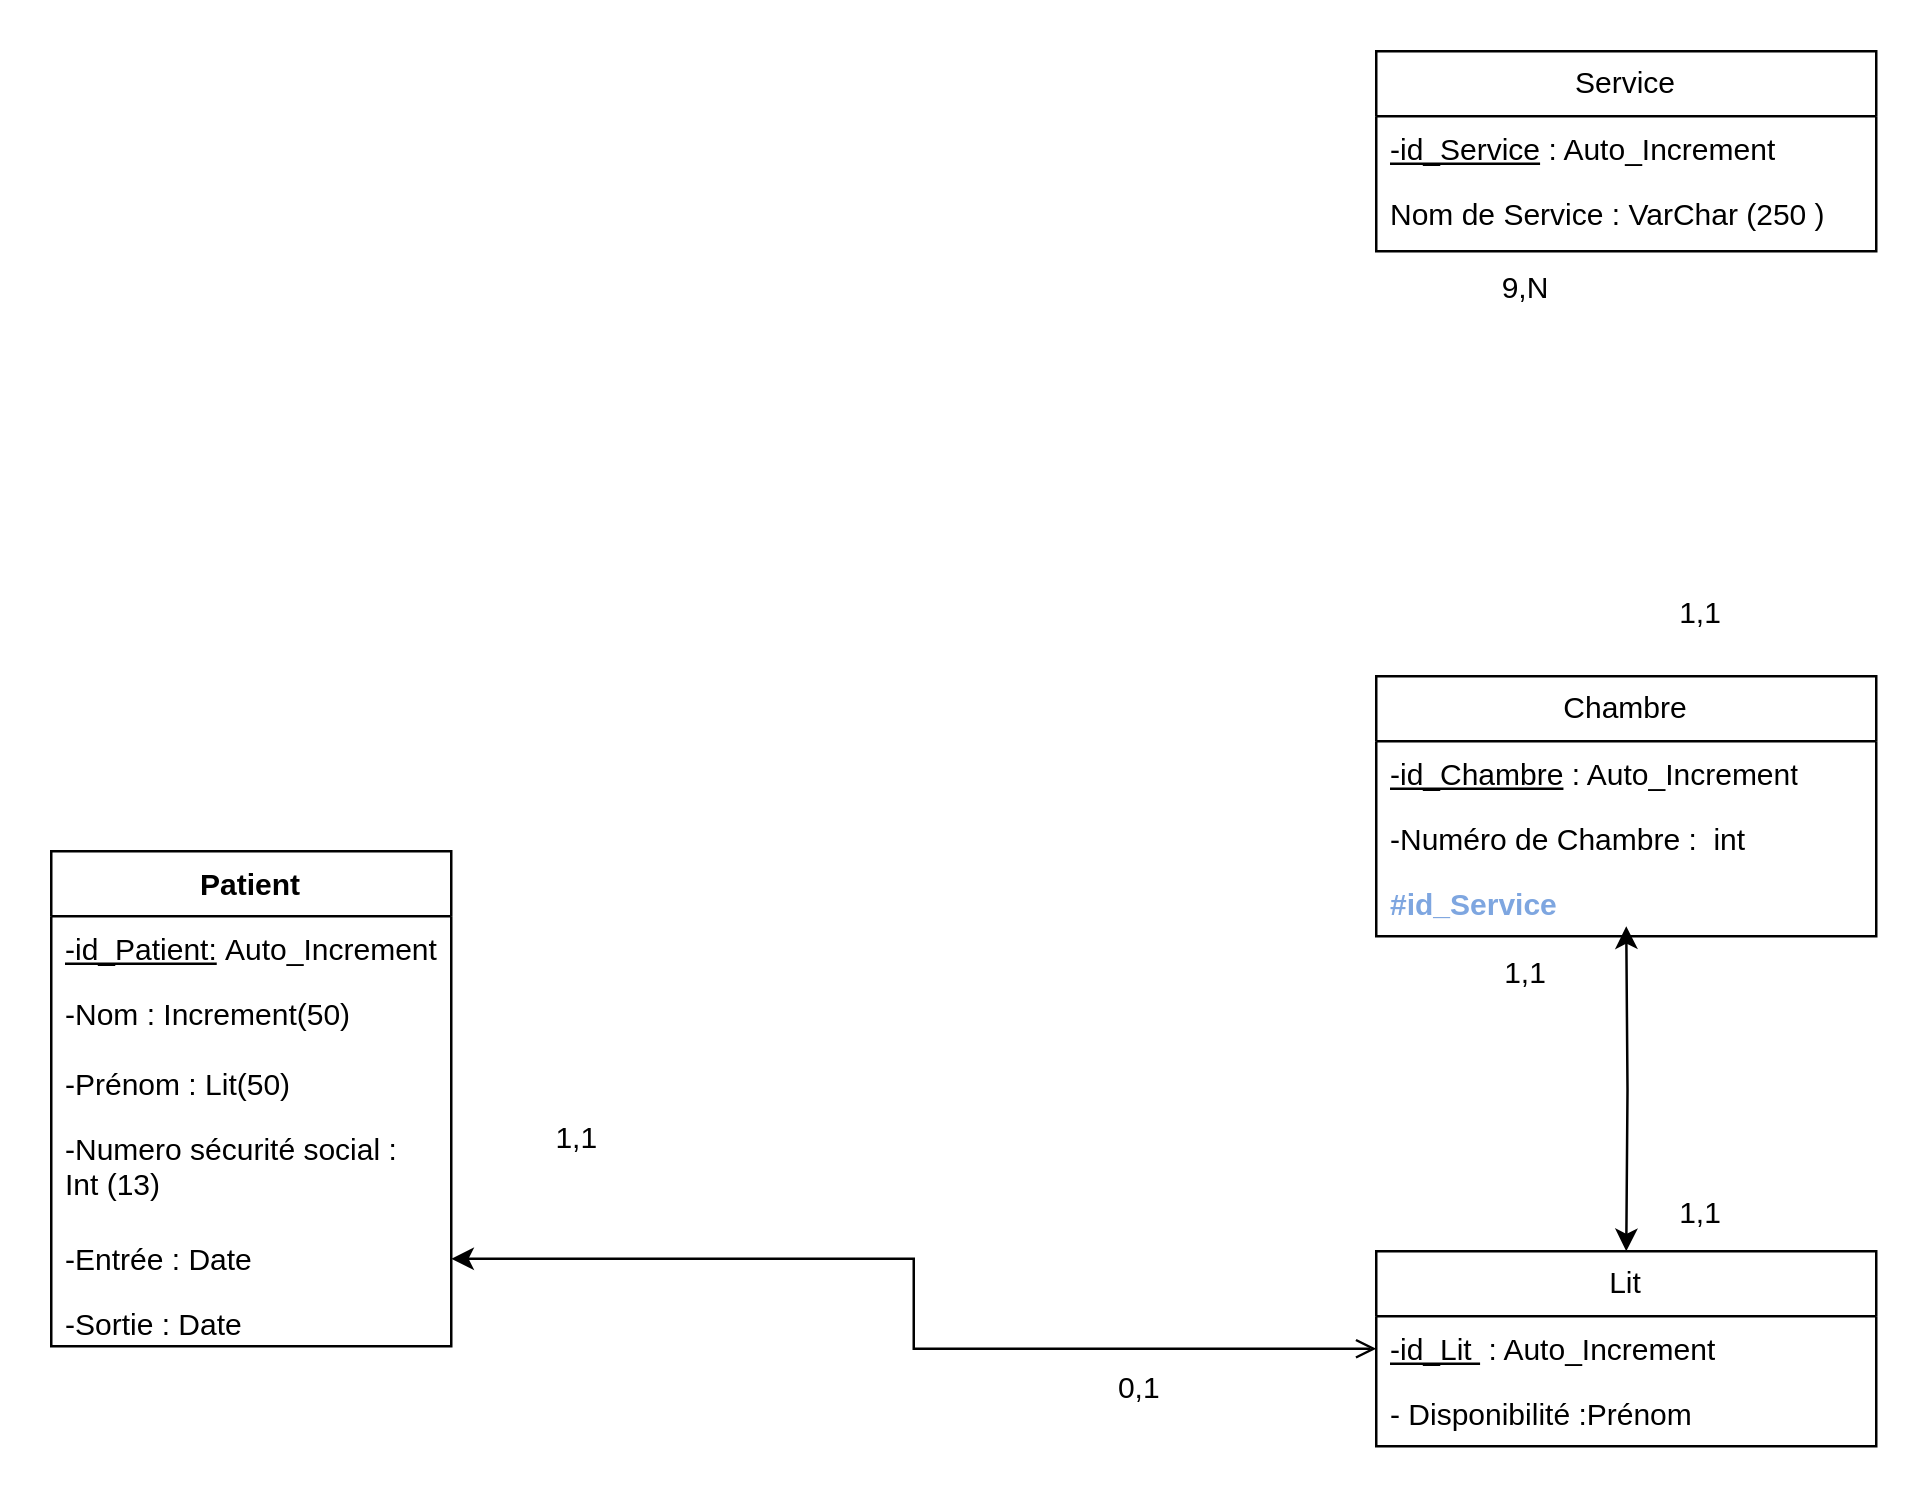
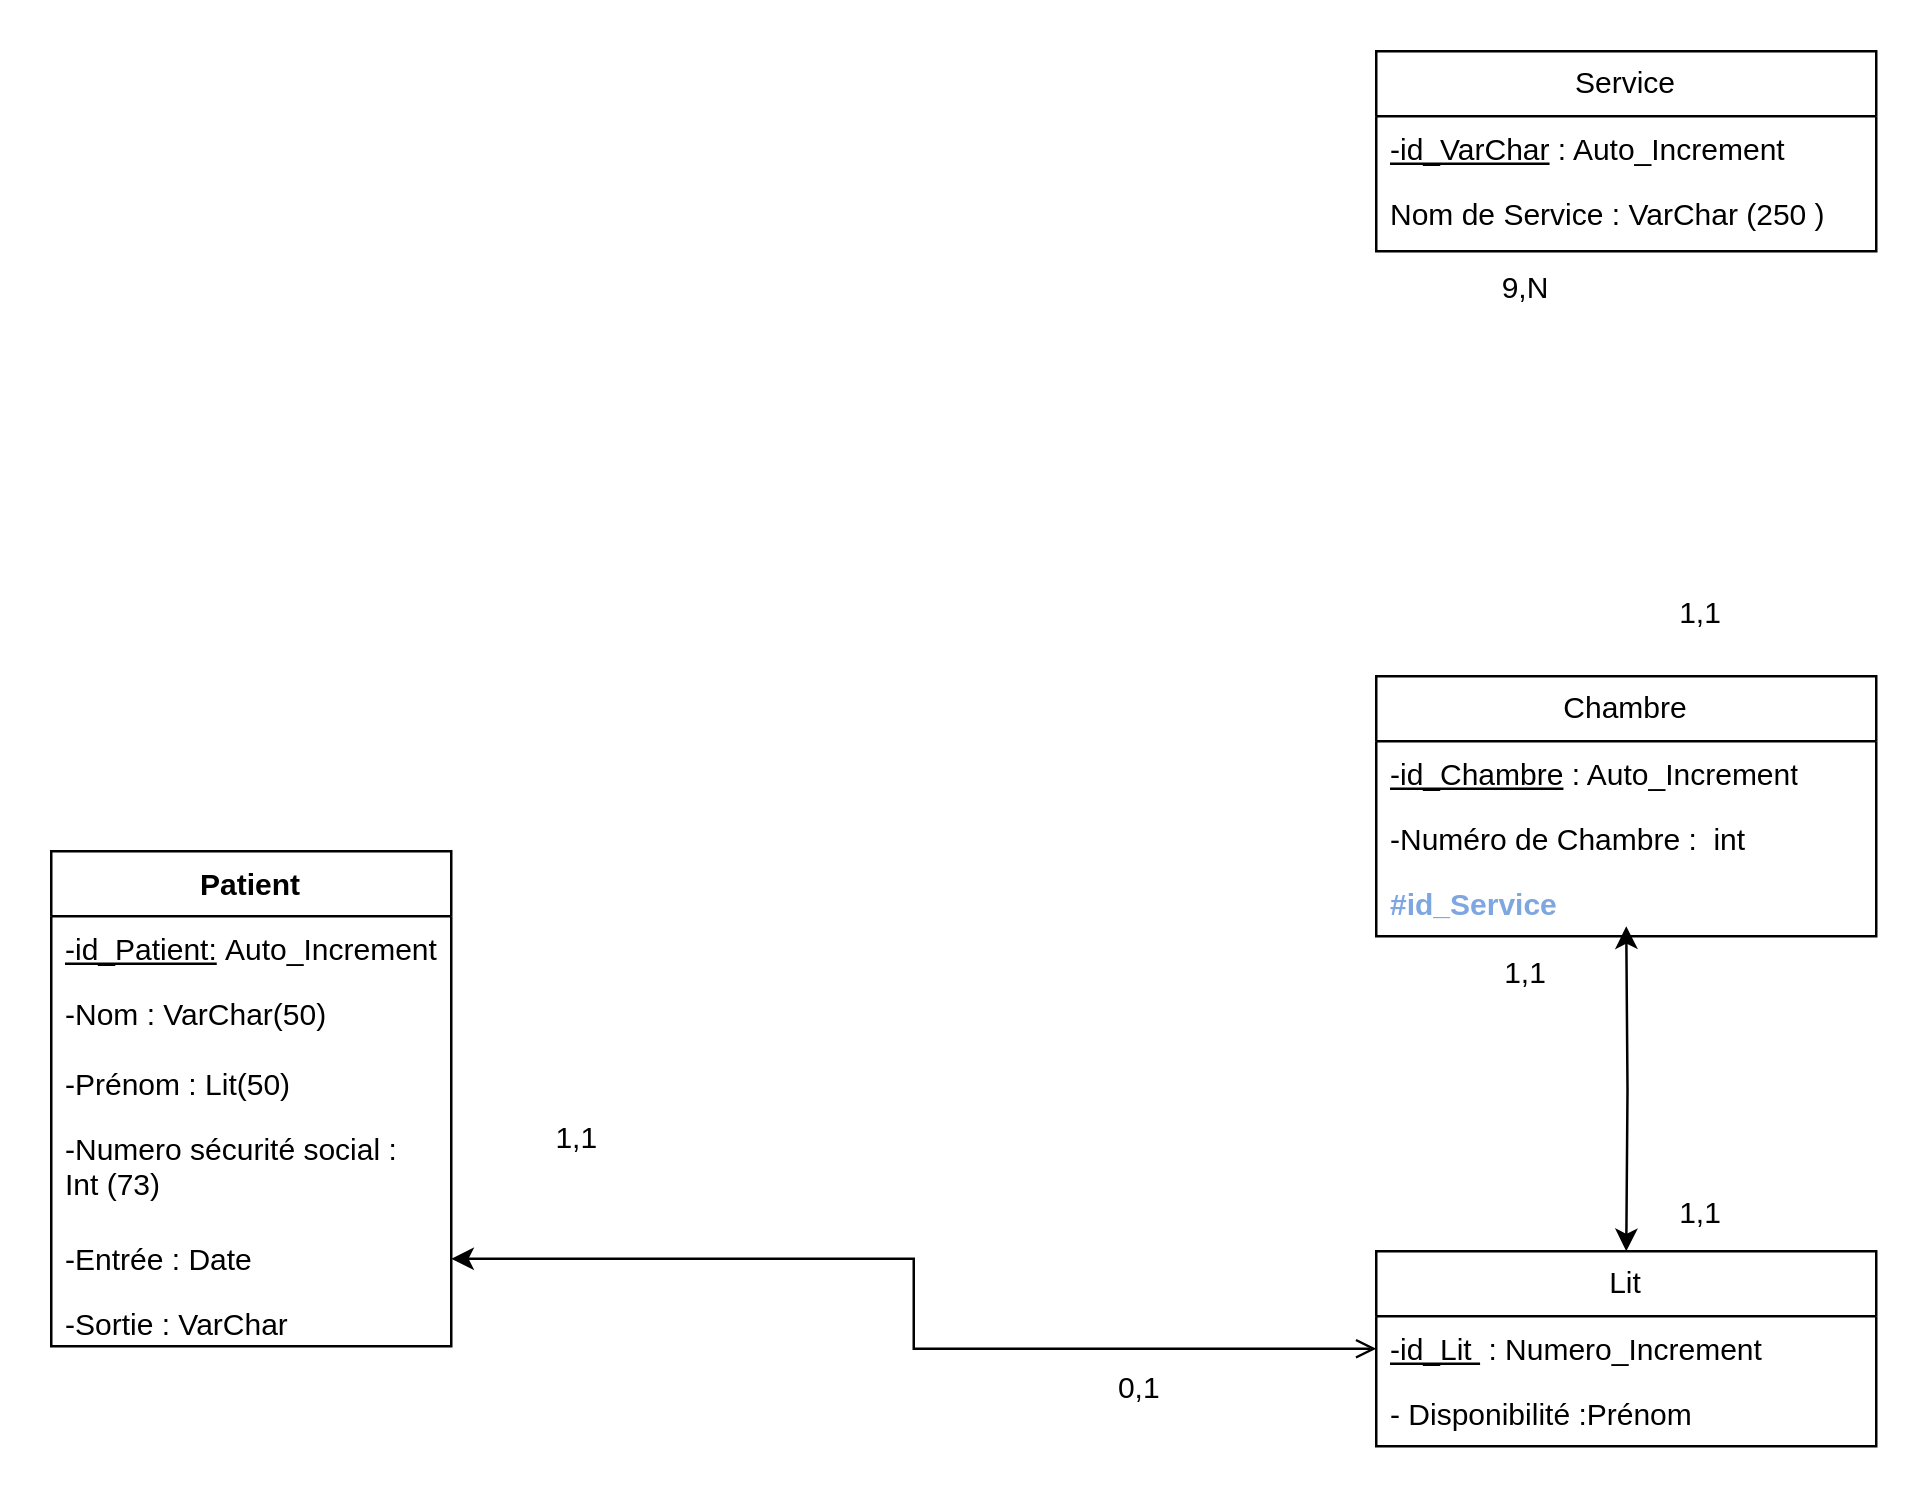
(1611, 152) -> (1615, 152)
(223, 1017) -> (206, 1017)
(249, 1170) -> (249, 1170)
(168, 1327) -> (193, 1327)
(1586, 1352) -> (1602, 1352)
